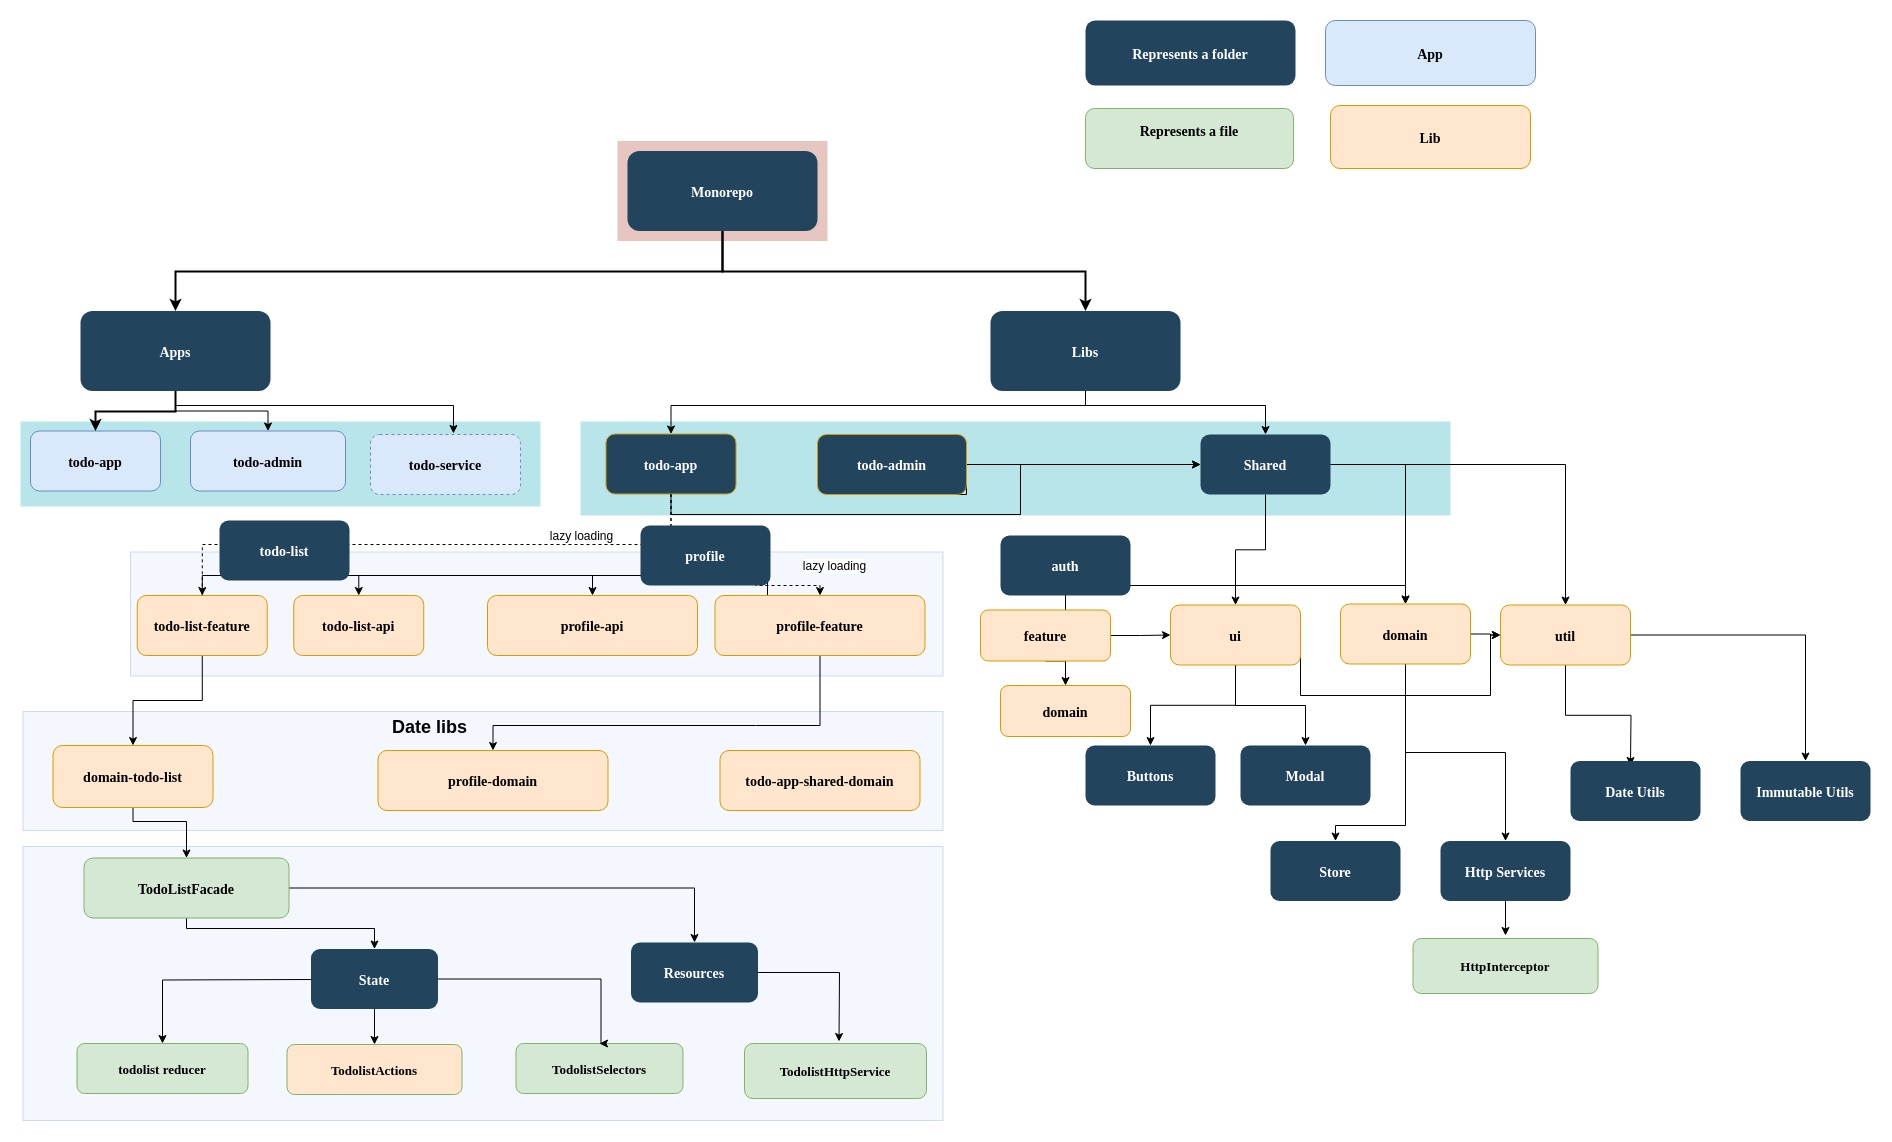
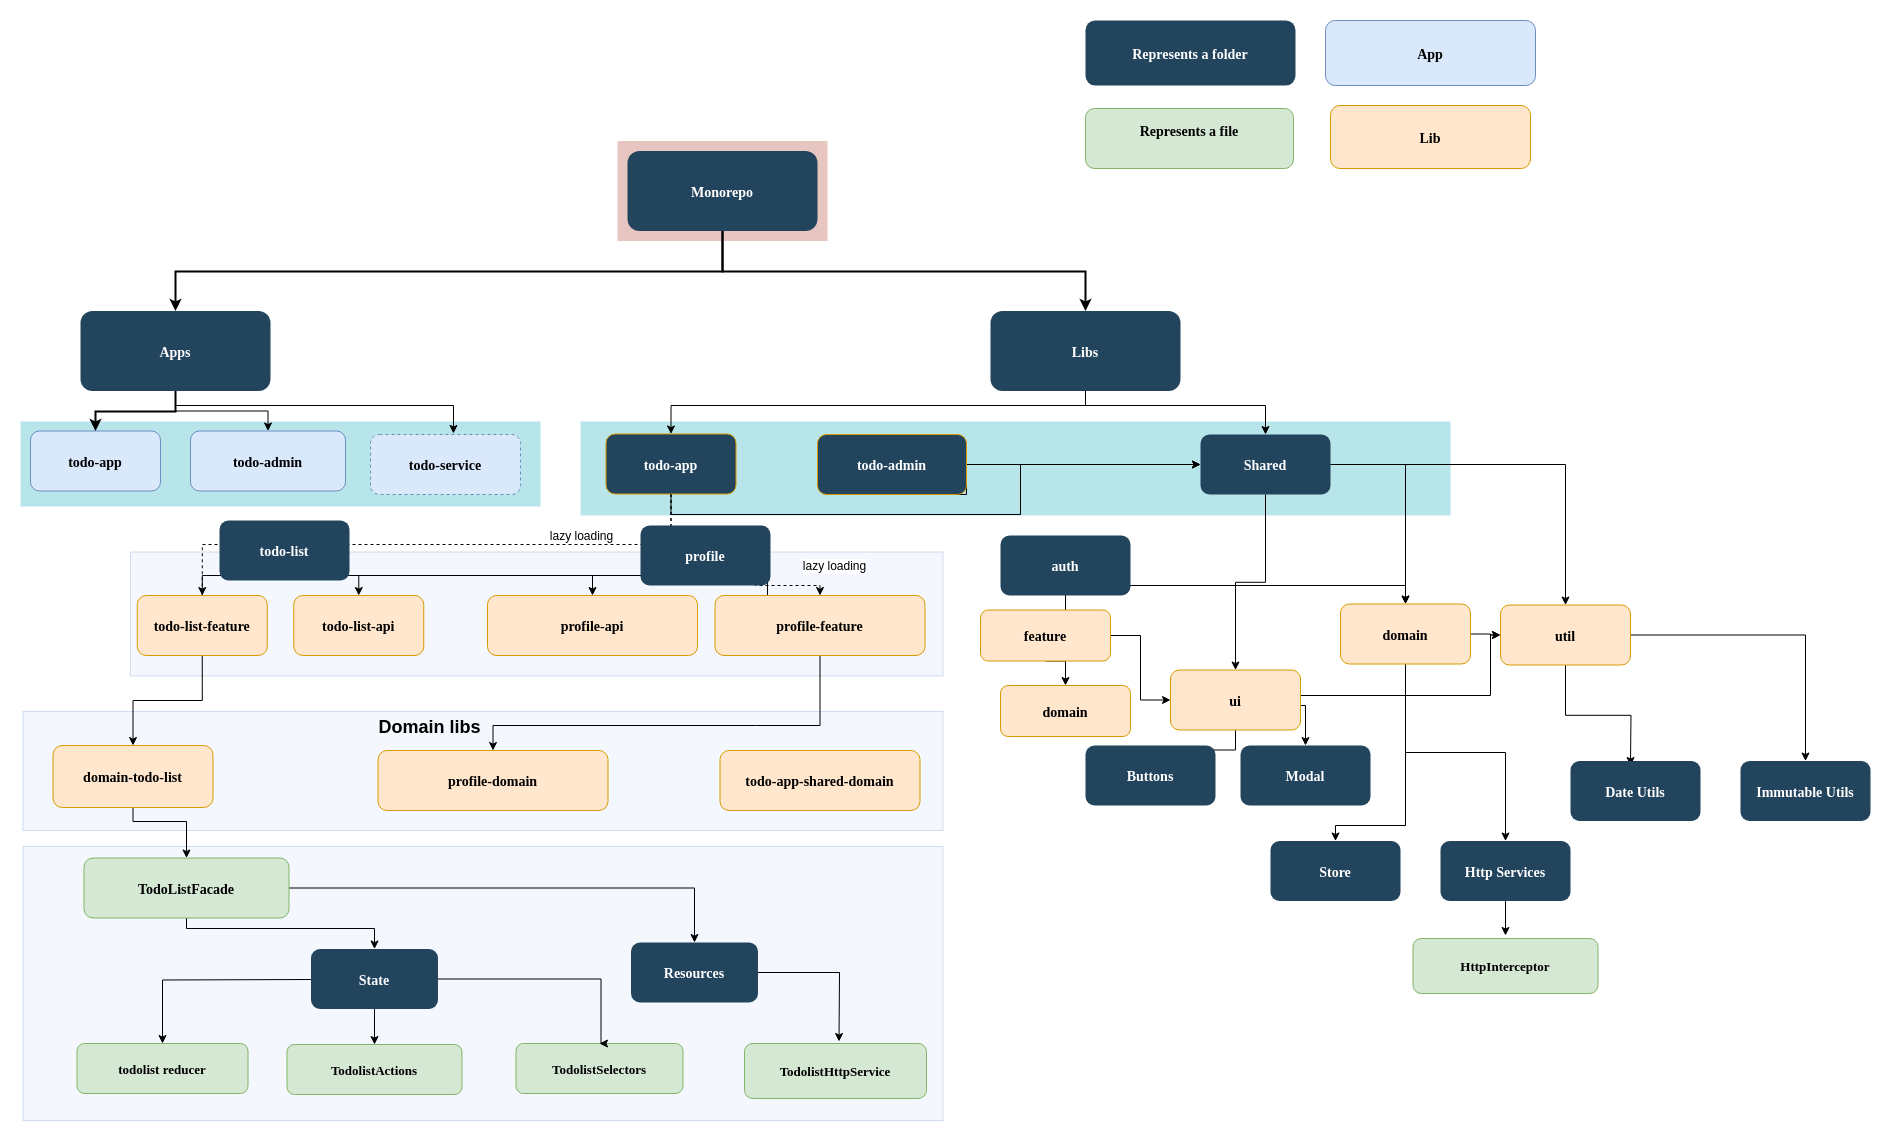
(1236, 635) -> (1236, 700)
(430, 726) -> (430, 726)
(375, 1070) -> (375, 1070)
